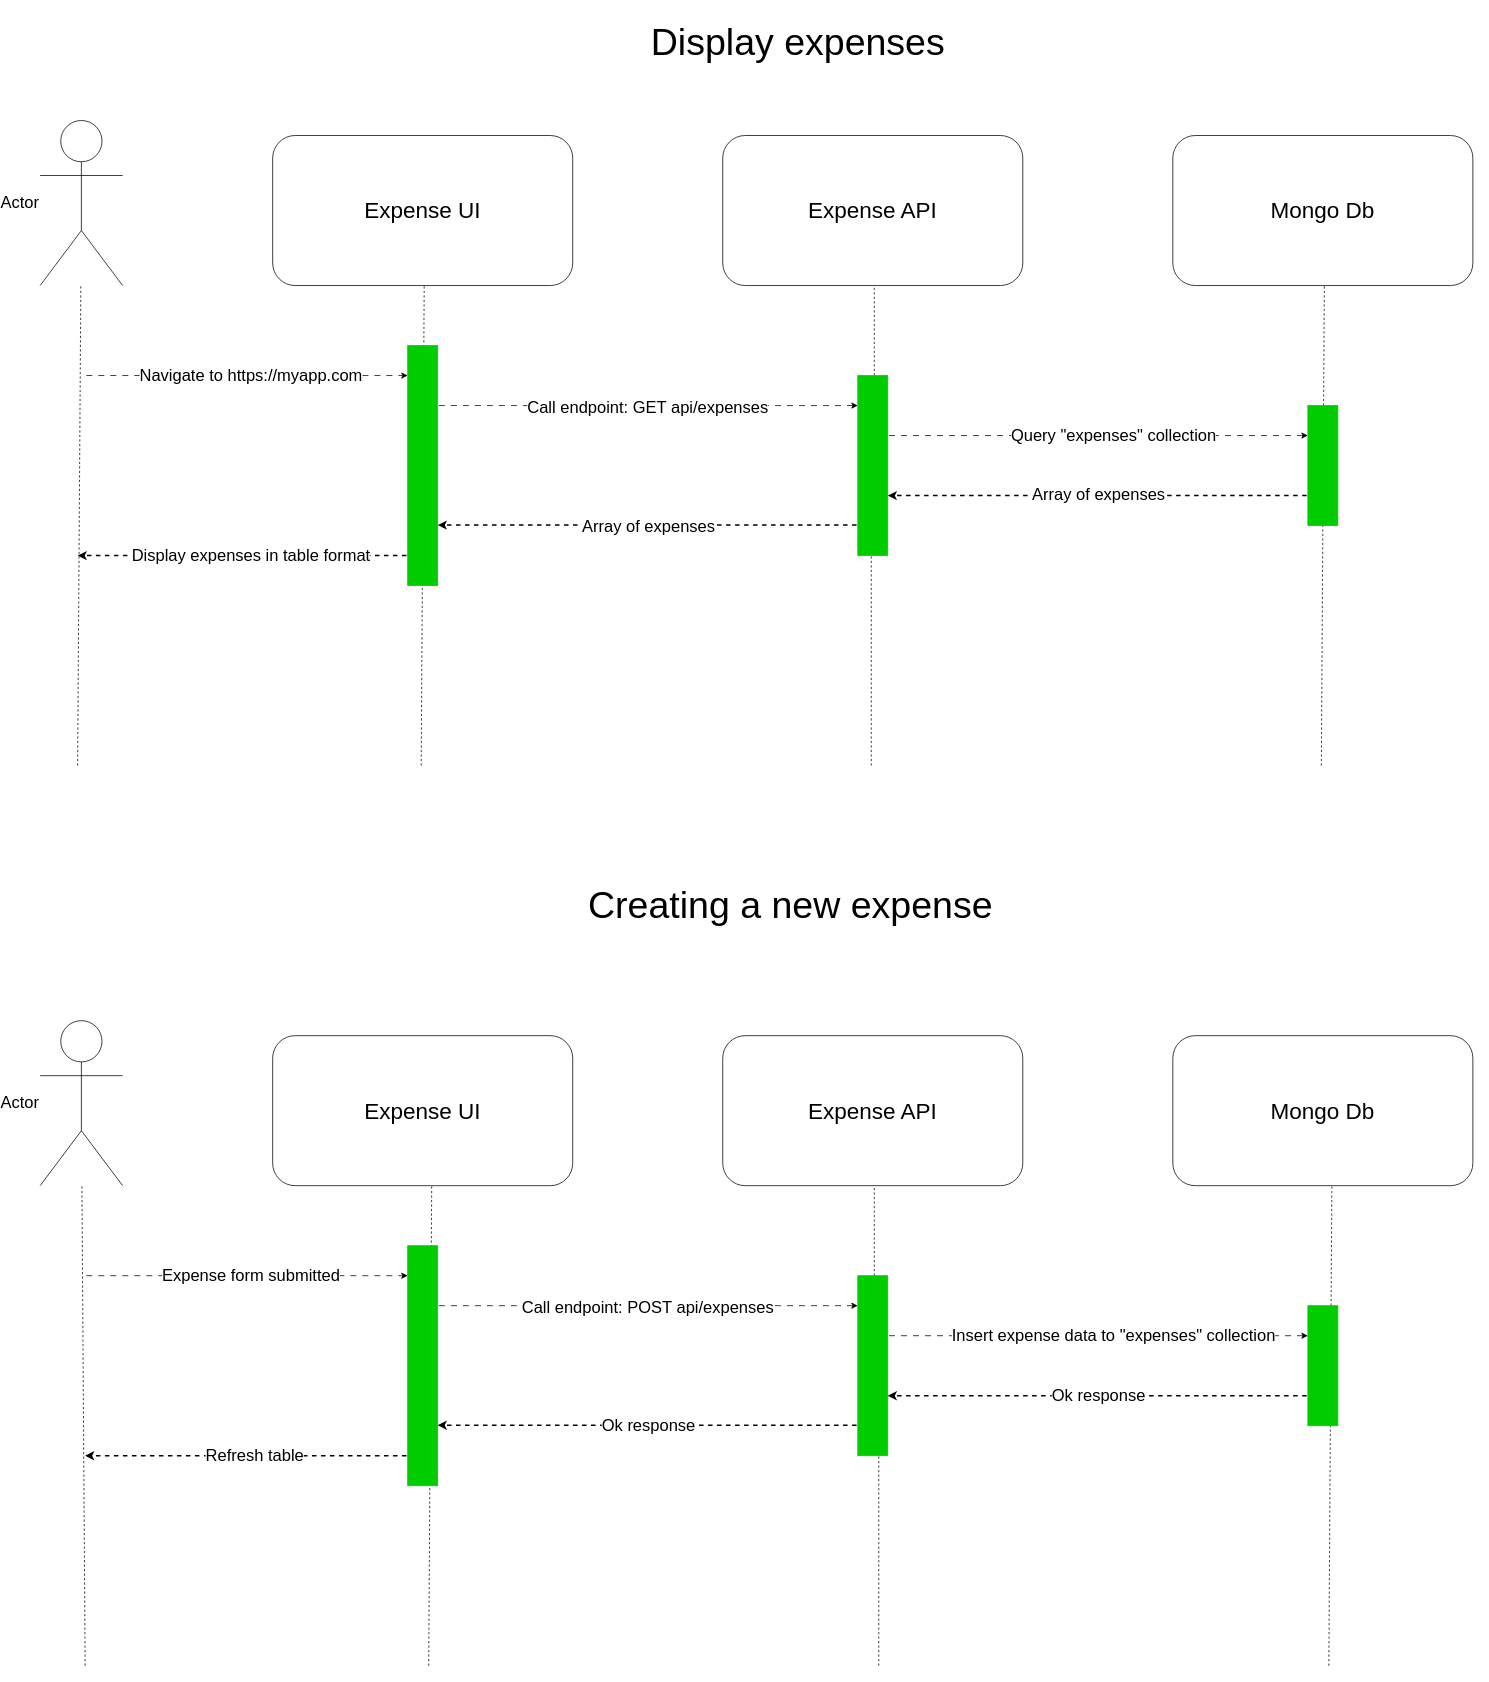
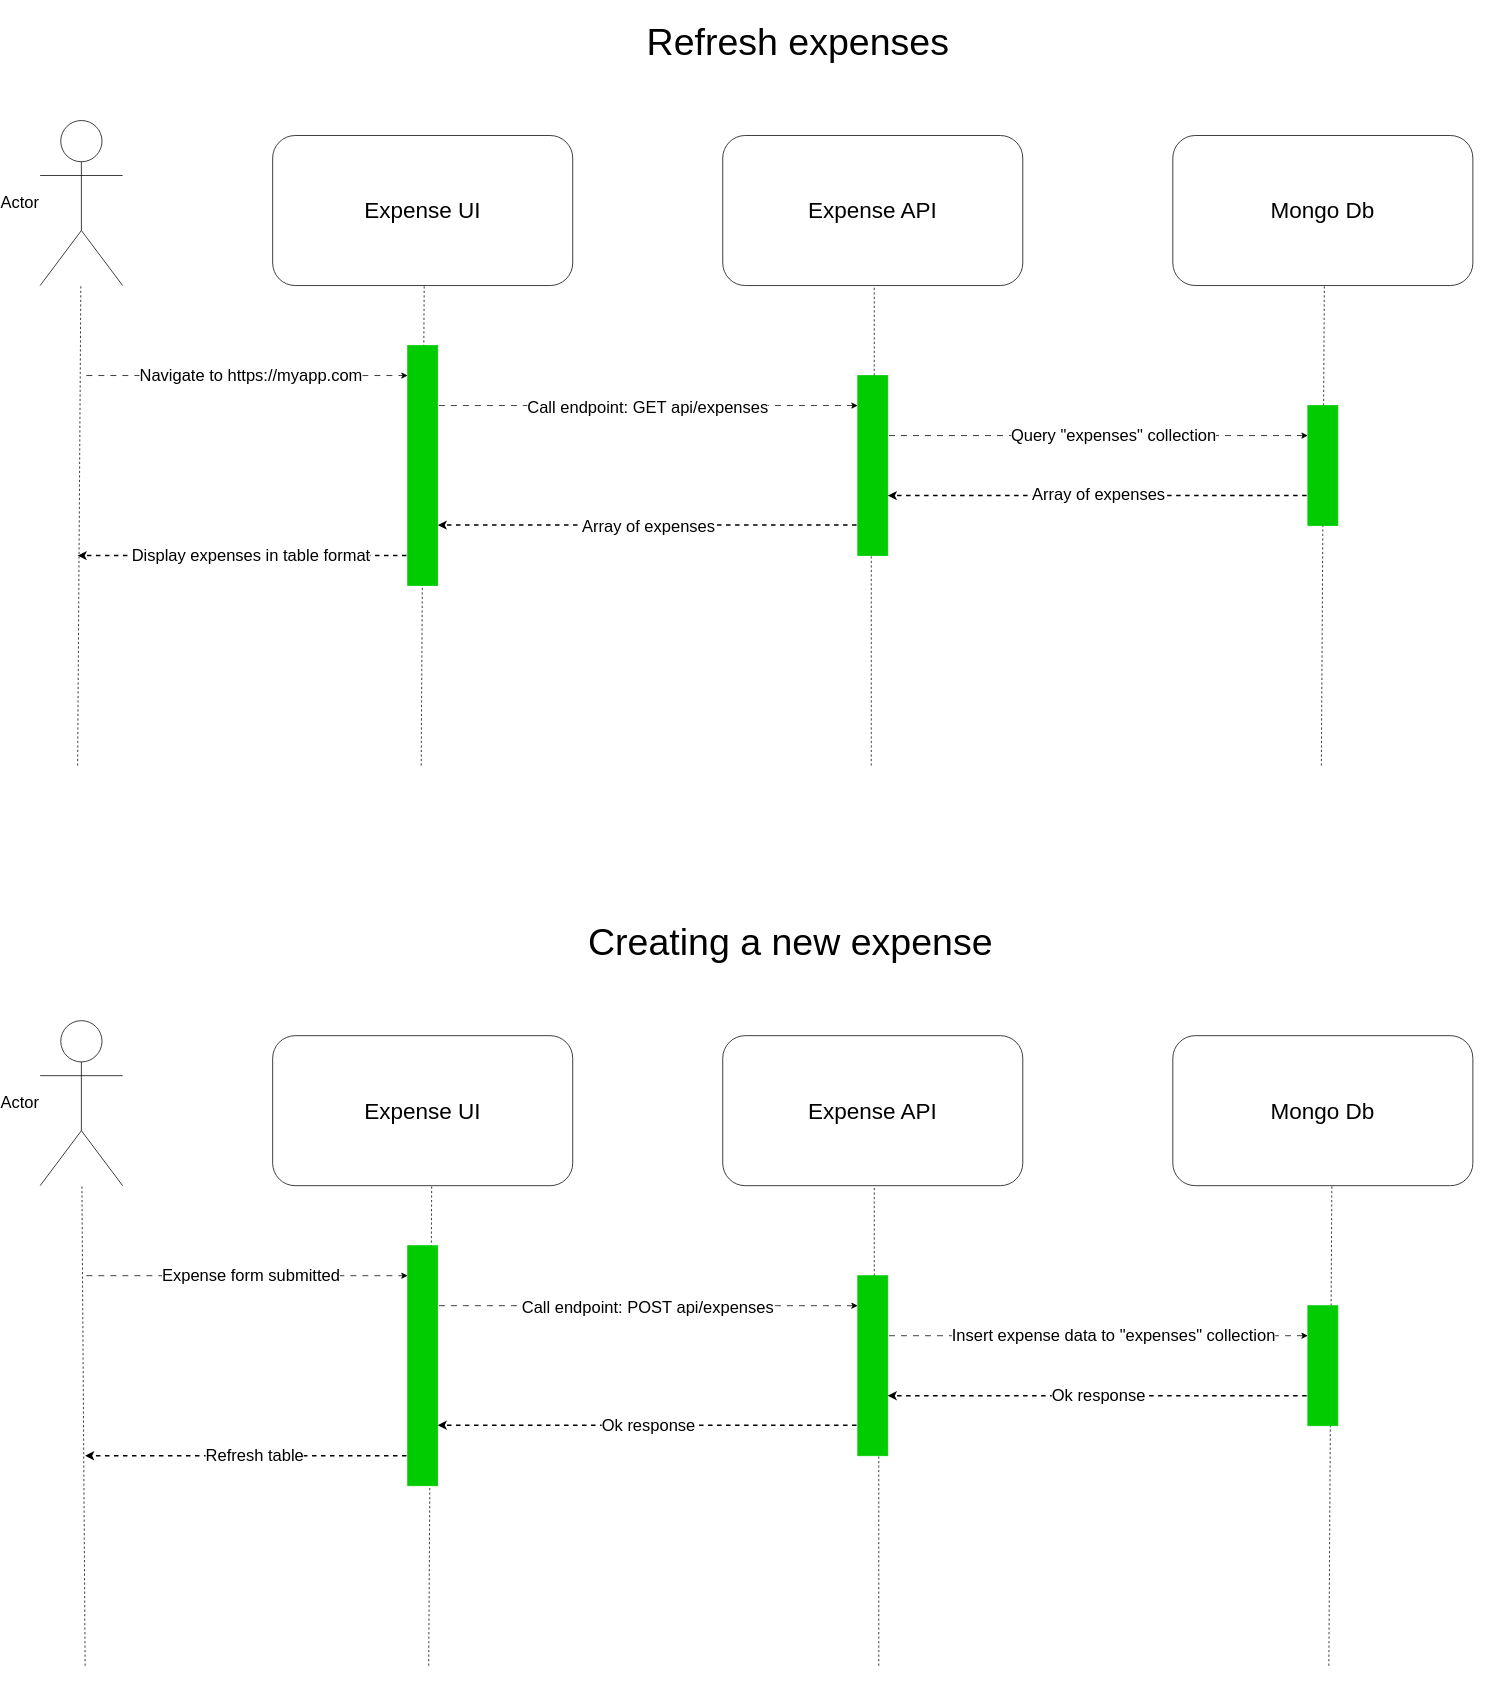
(798, 42) -> (798, 42)
(790, 904) -> (790, 942)
